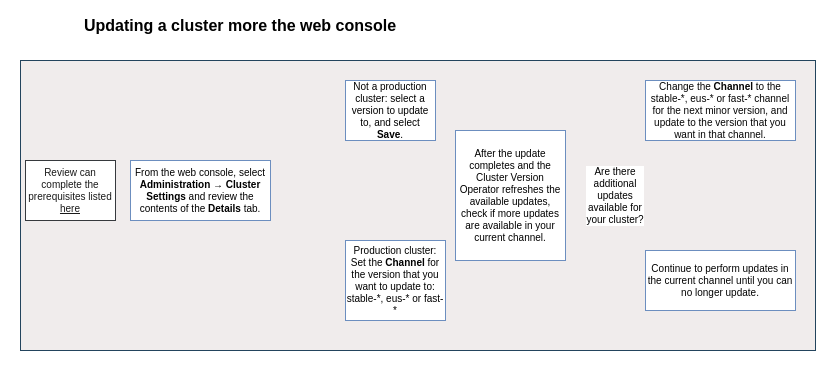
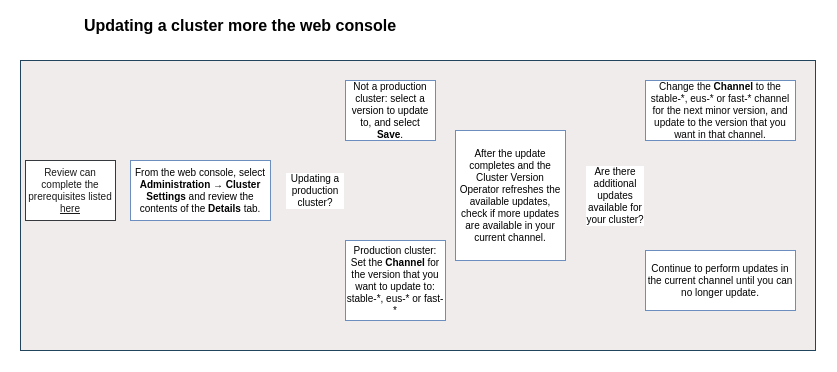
none -> (316, 191)
